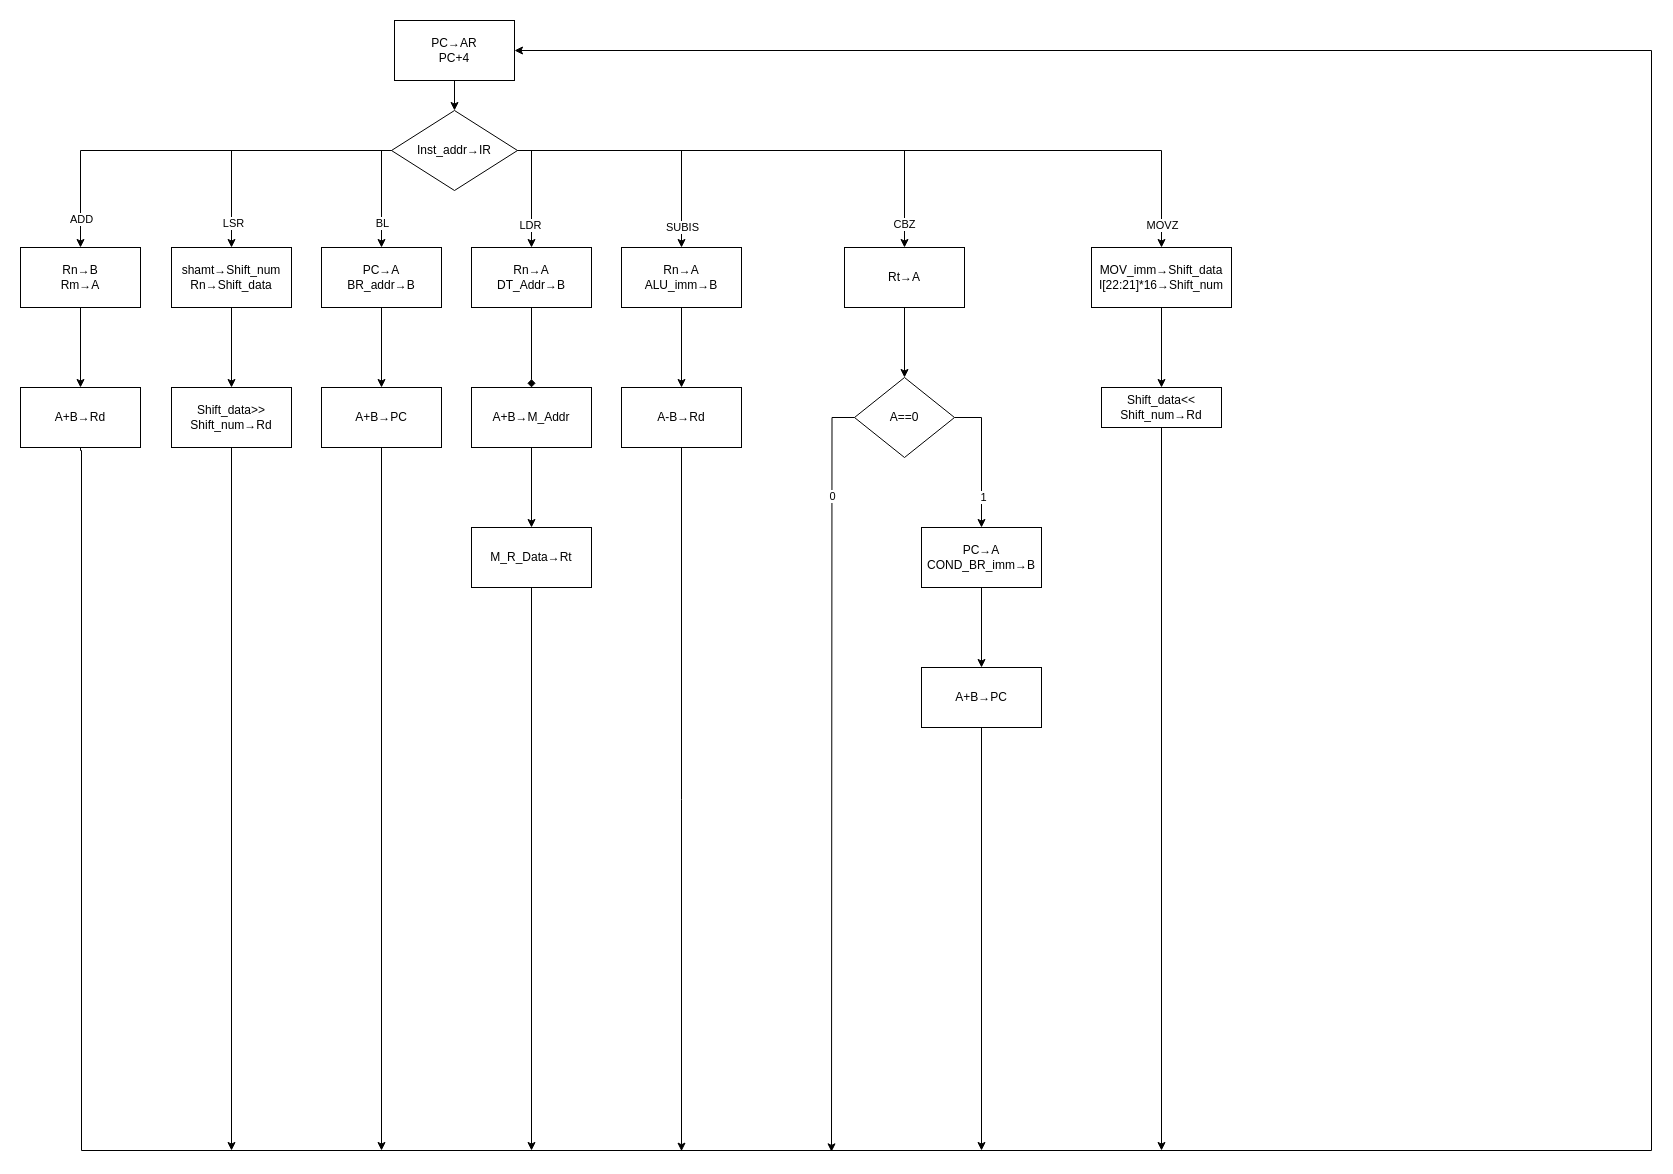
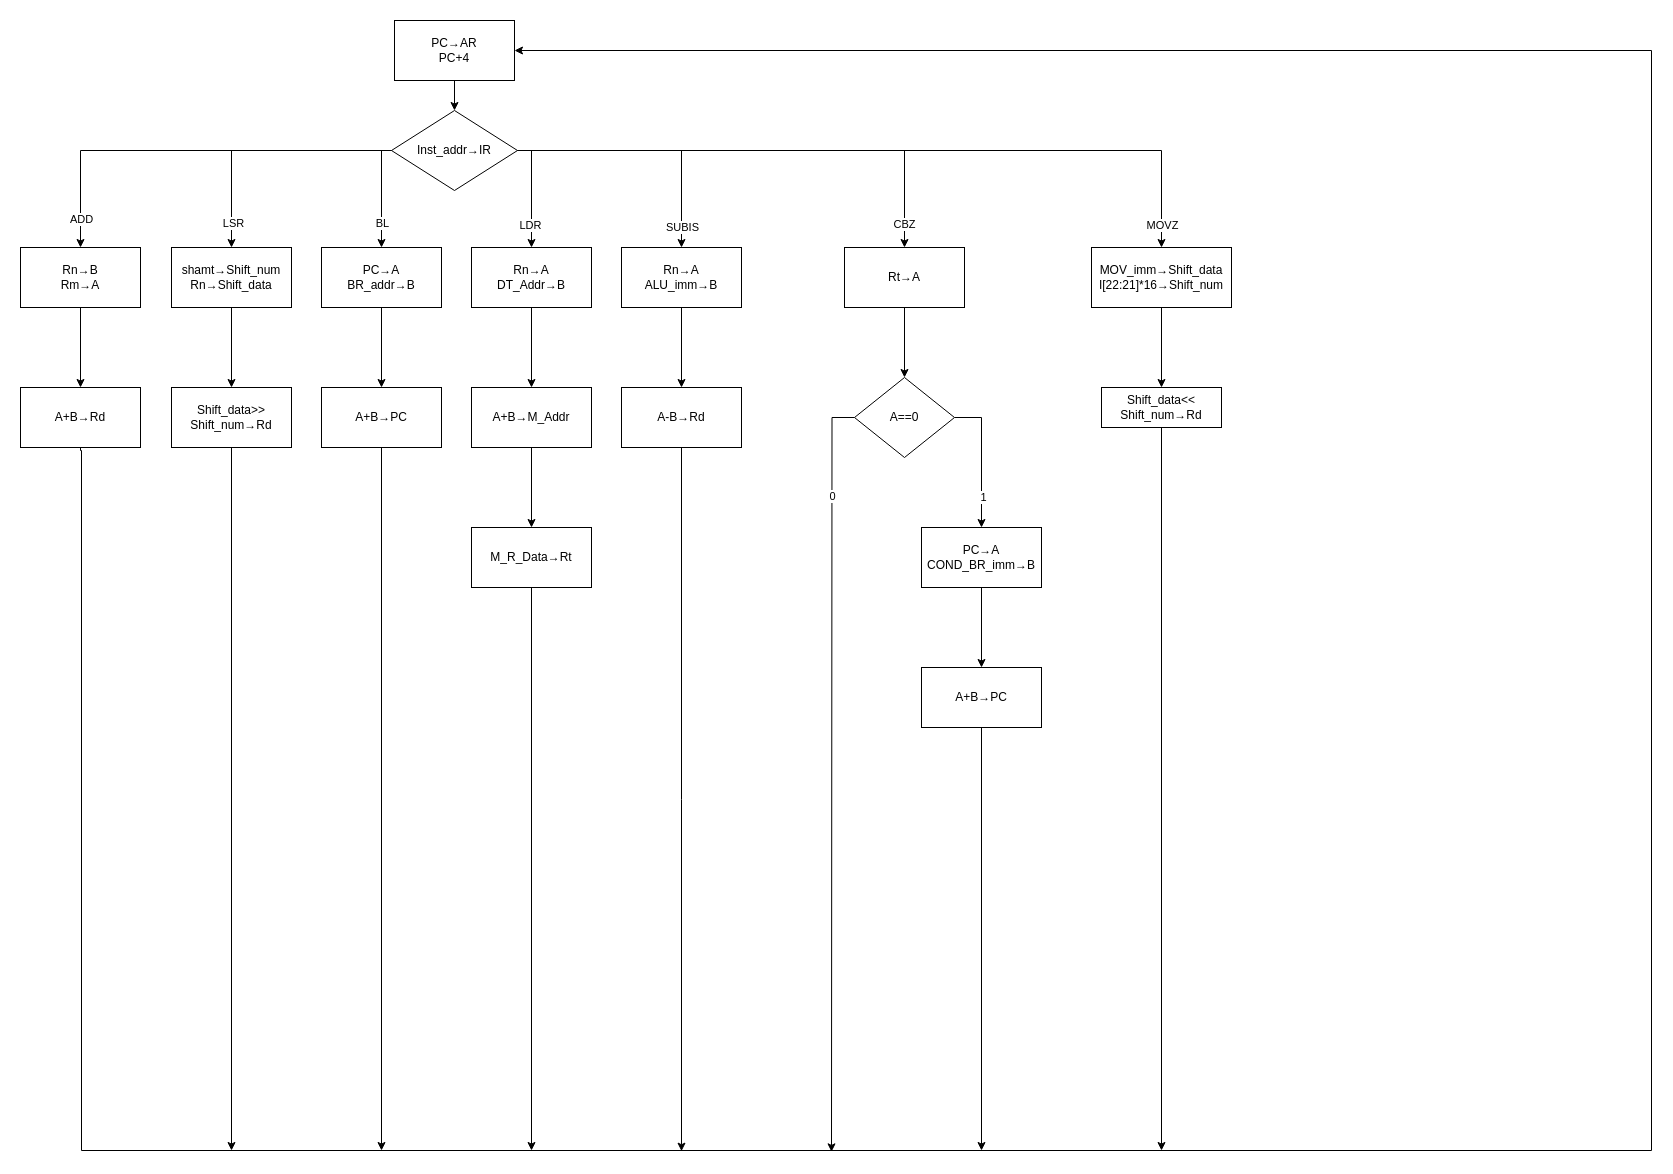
(532, 378) -> (532, 379)
